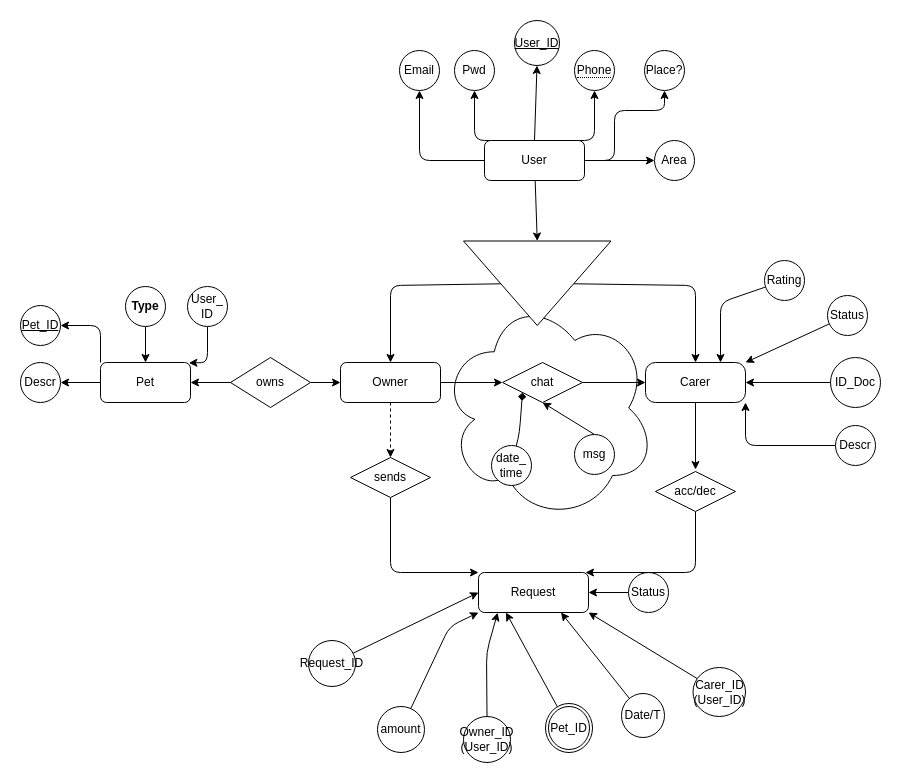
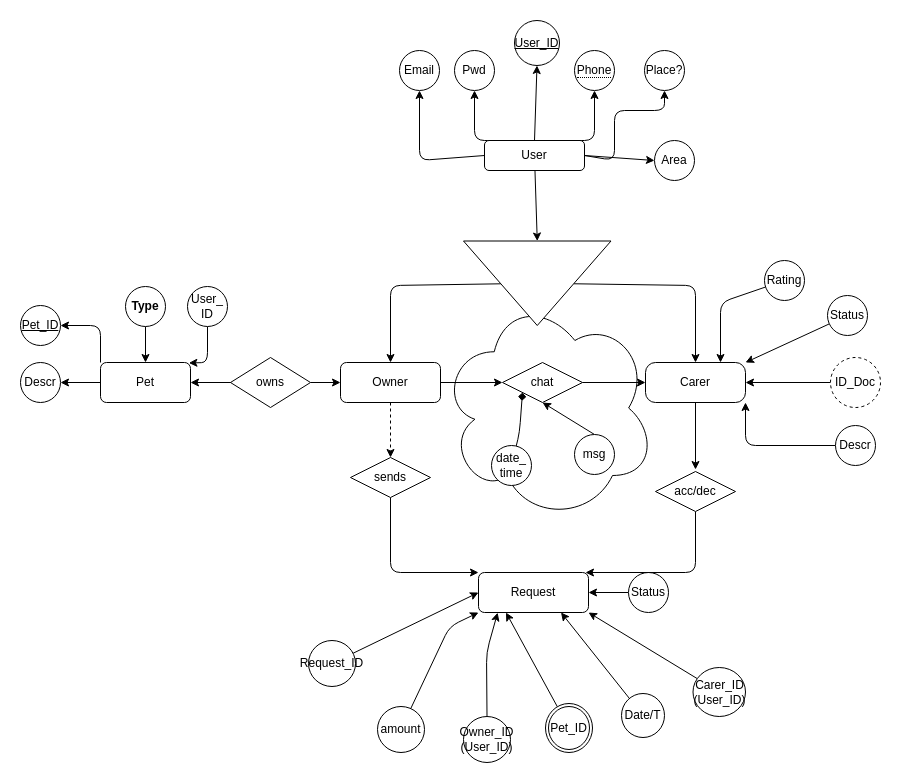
(535, 161) -> (535, 156)
(856, 383) -> (856, 383)
